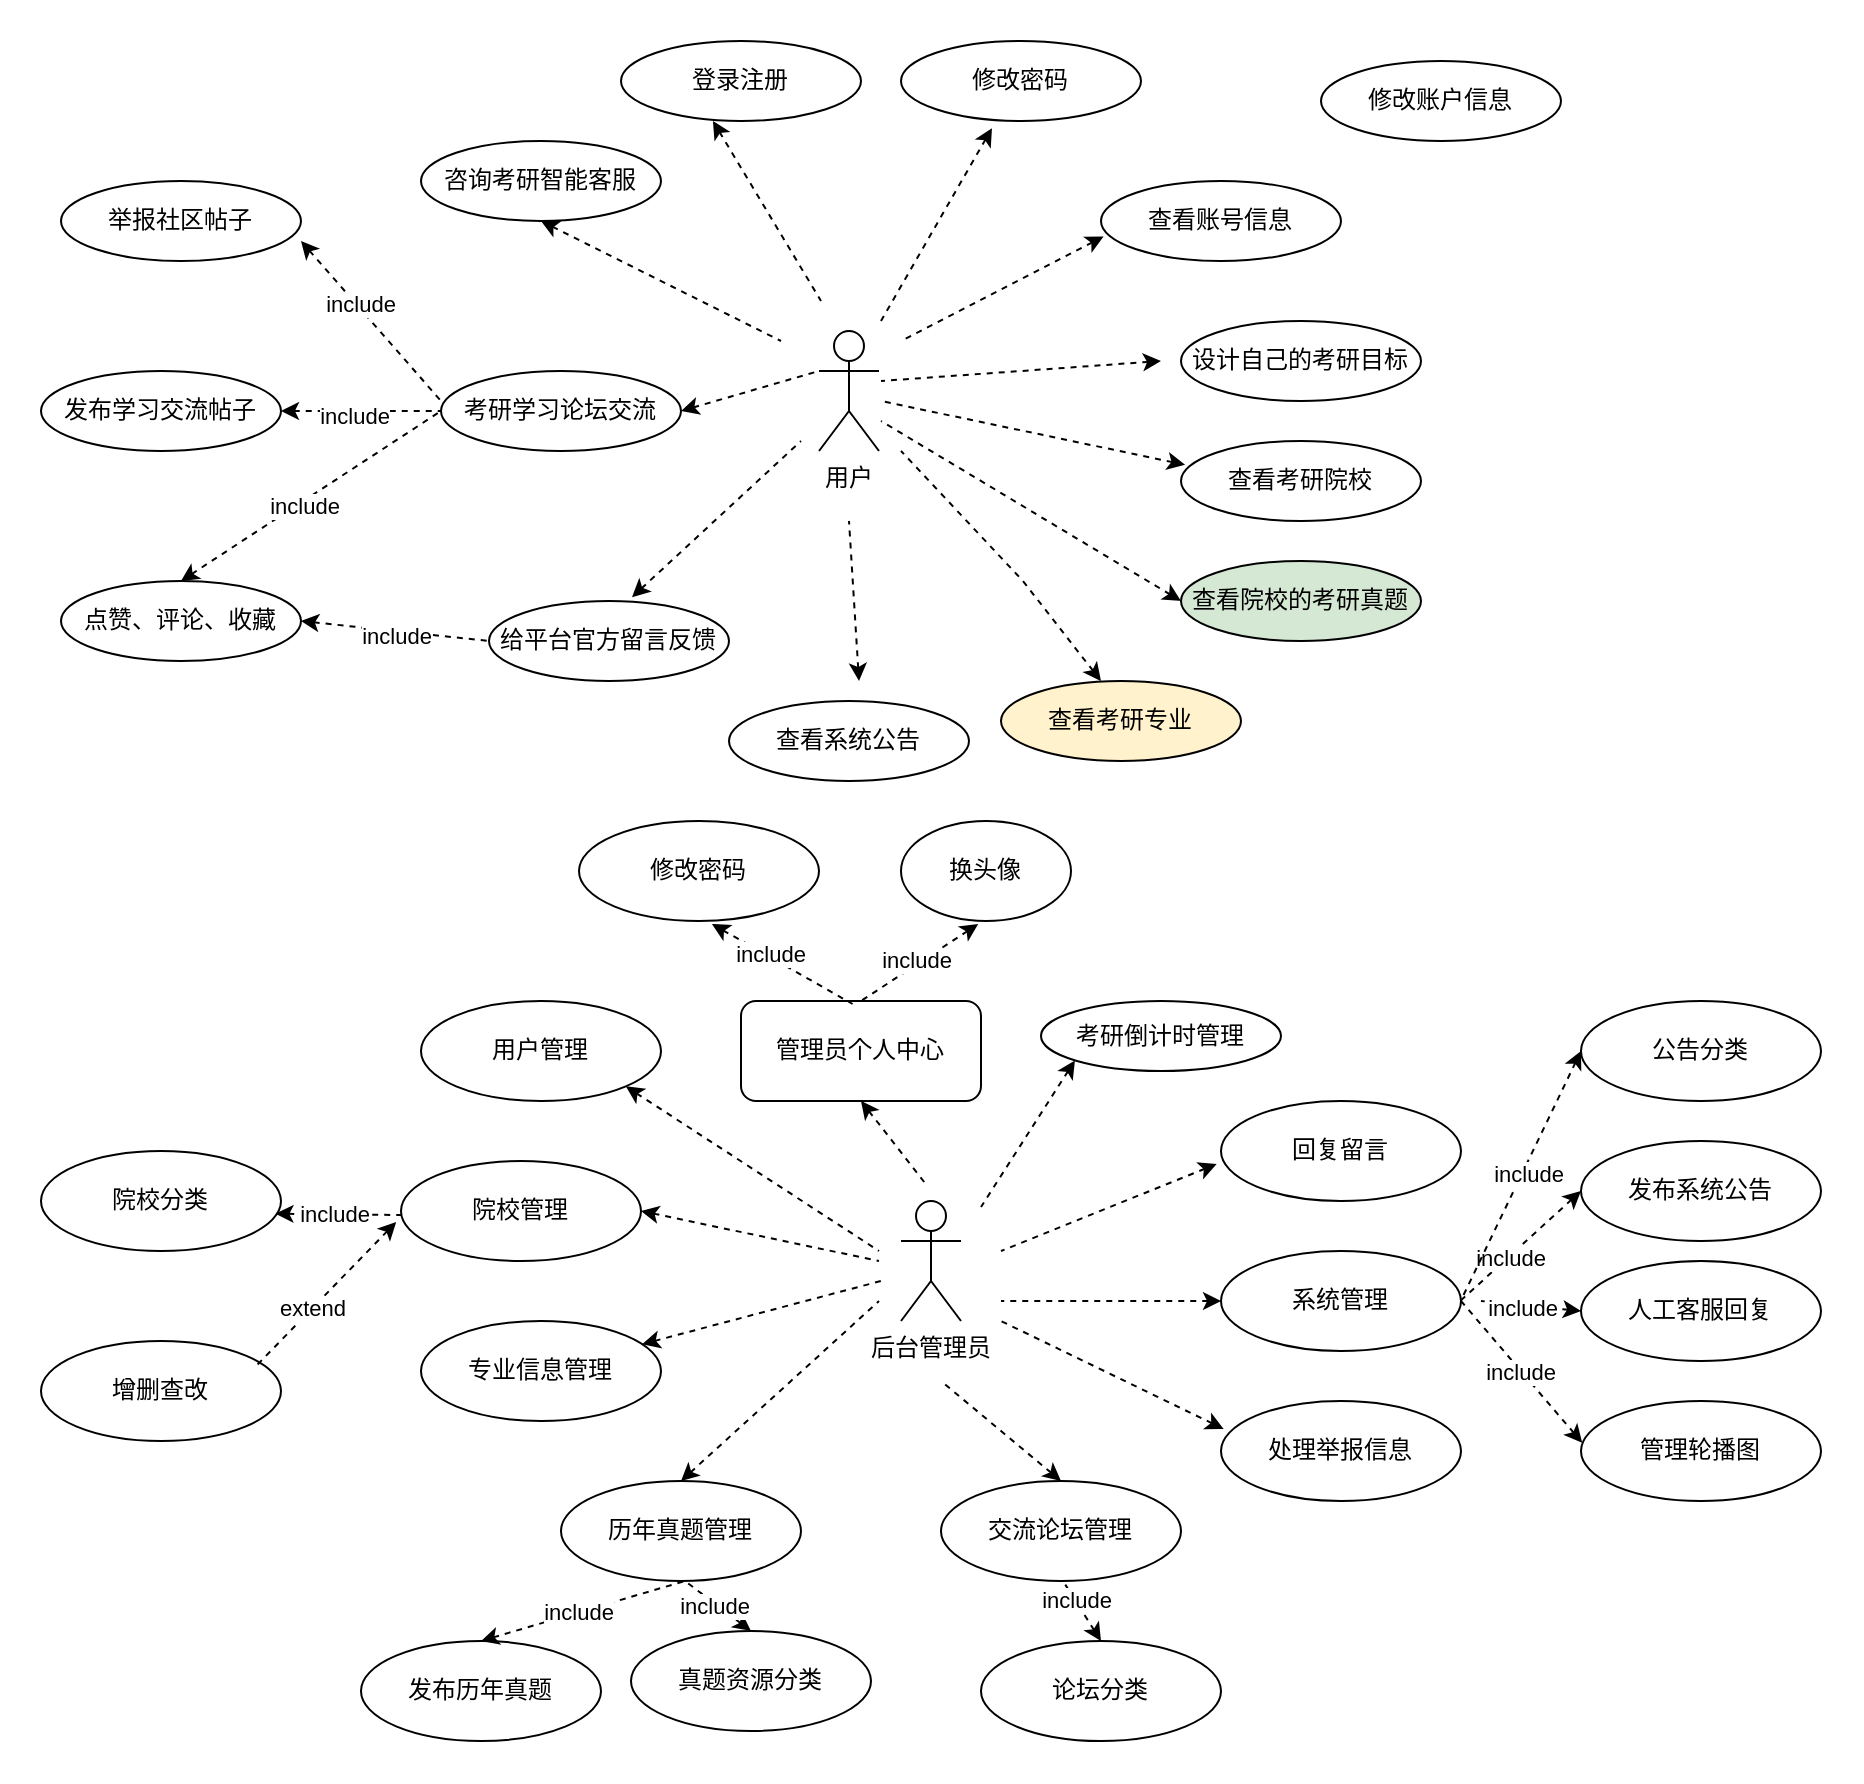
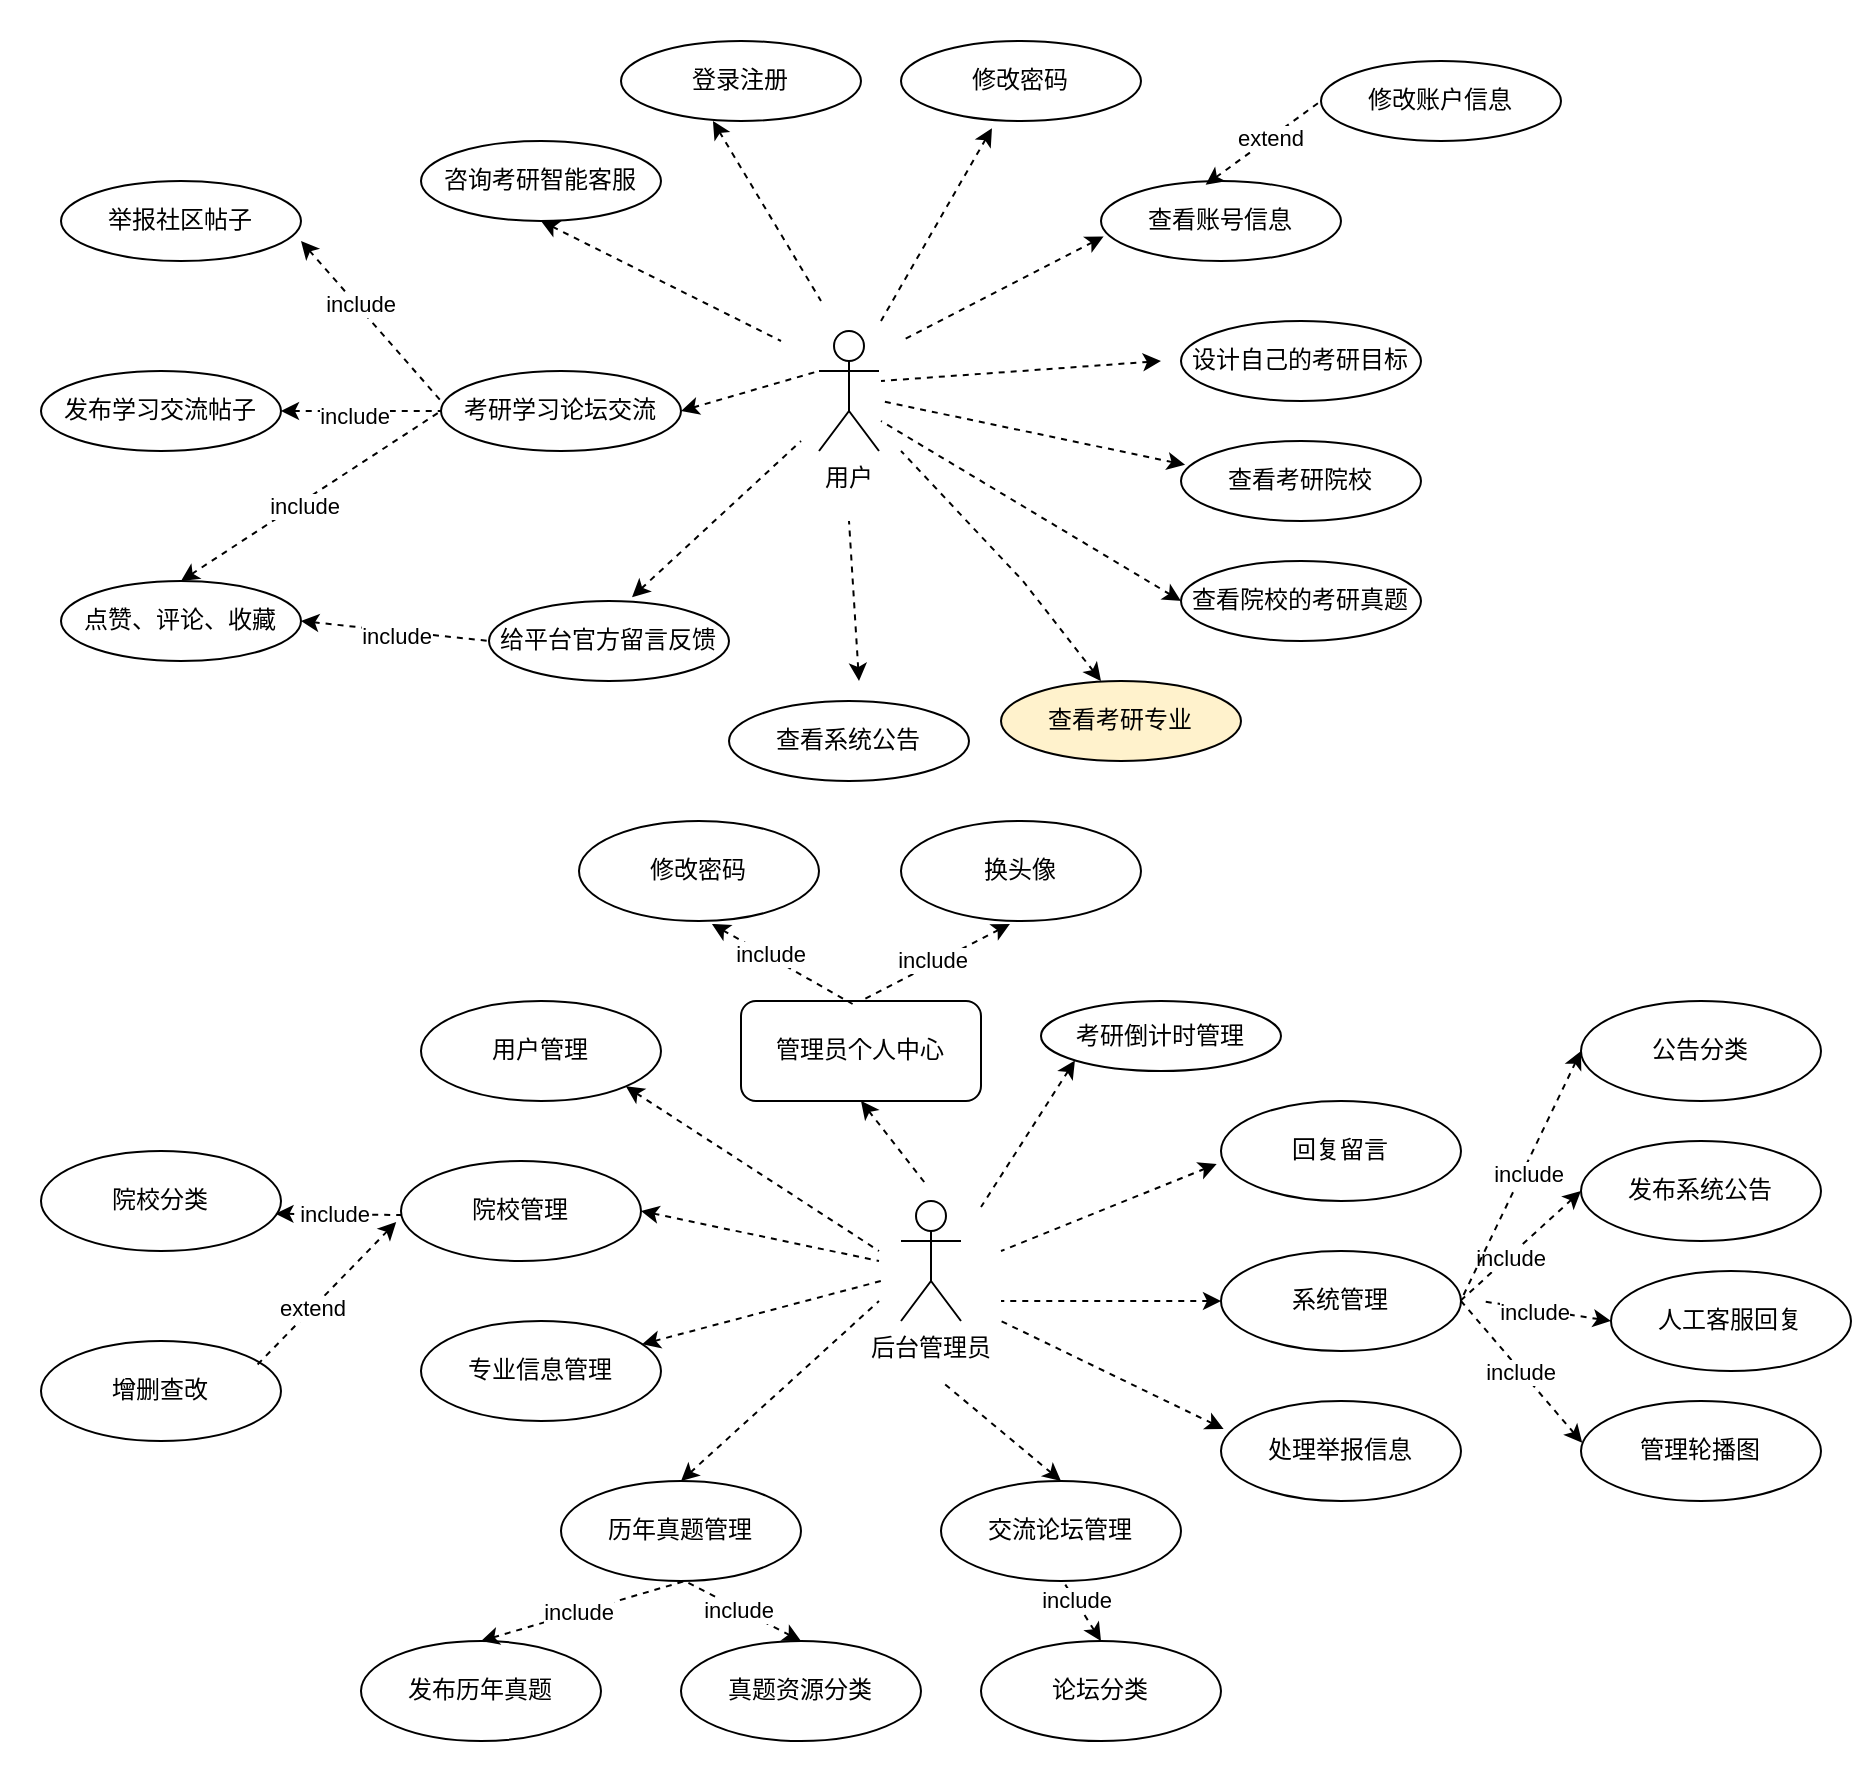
none -> (1232, 165)
(1301, 601) -> (1301, 601)
(986, 871) -> (1021, 871)
(1701, 1311) -> (1731, 1321)
(751, 1681) -> (801, 1691)
